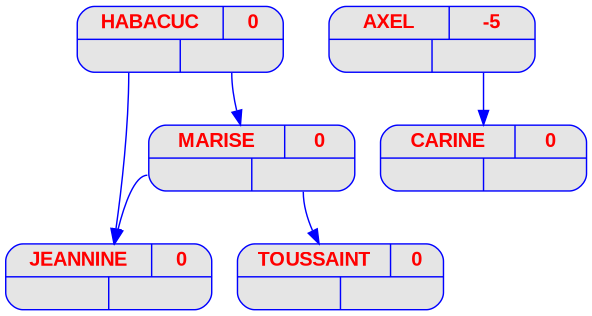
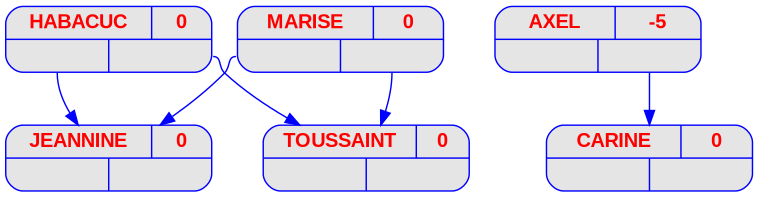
(233, 92) -> (246, 91)
